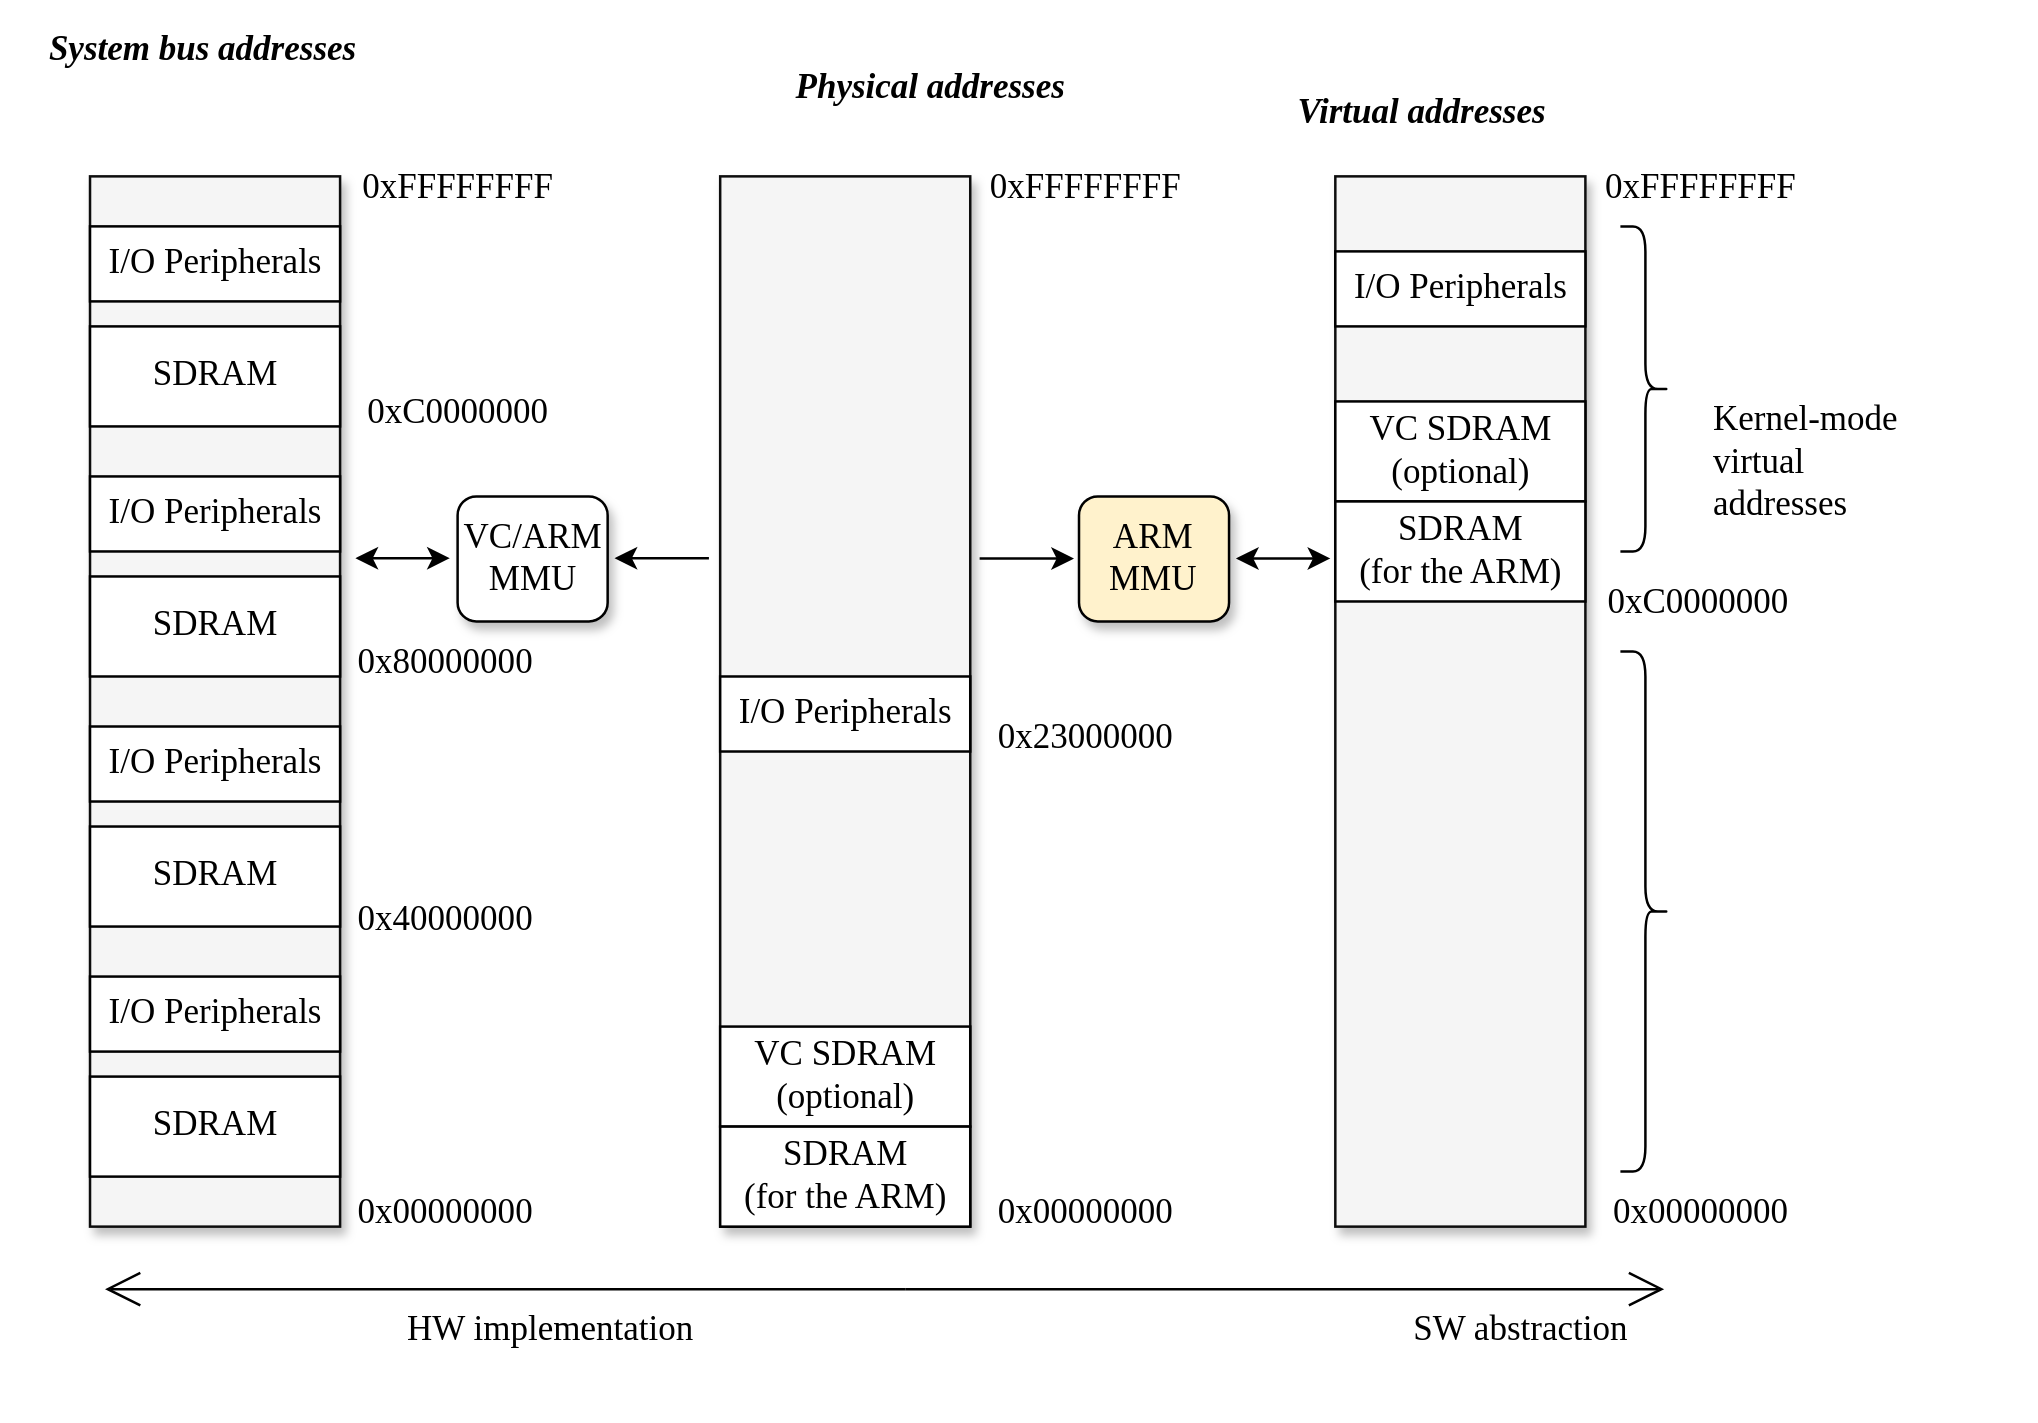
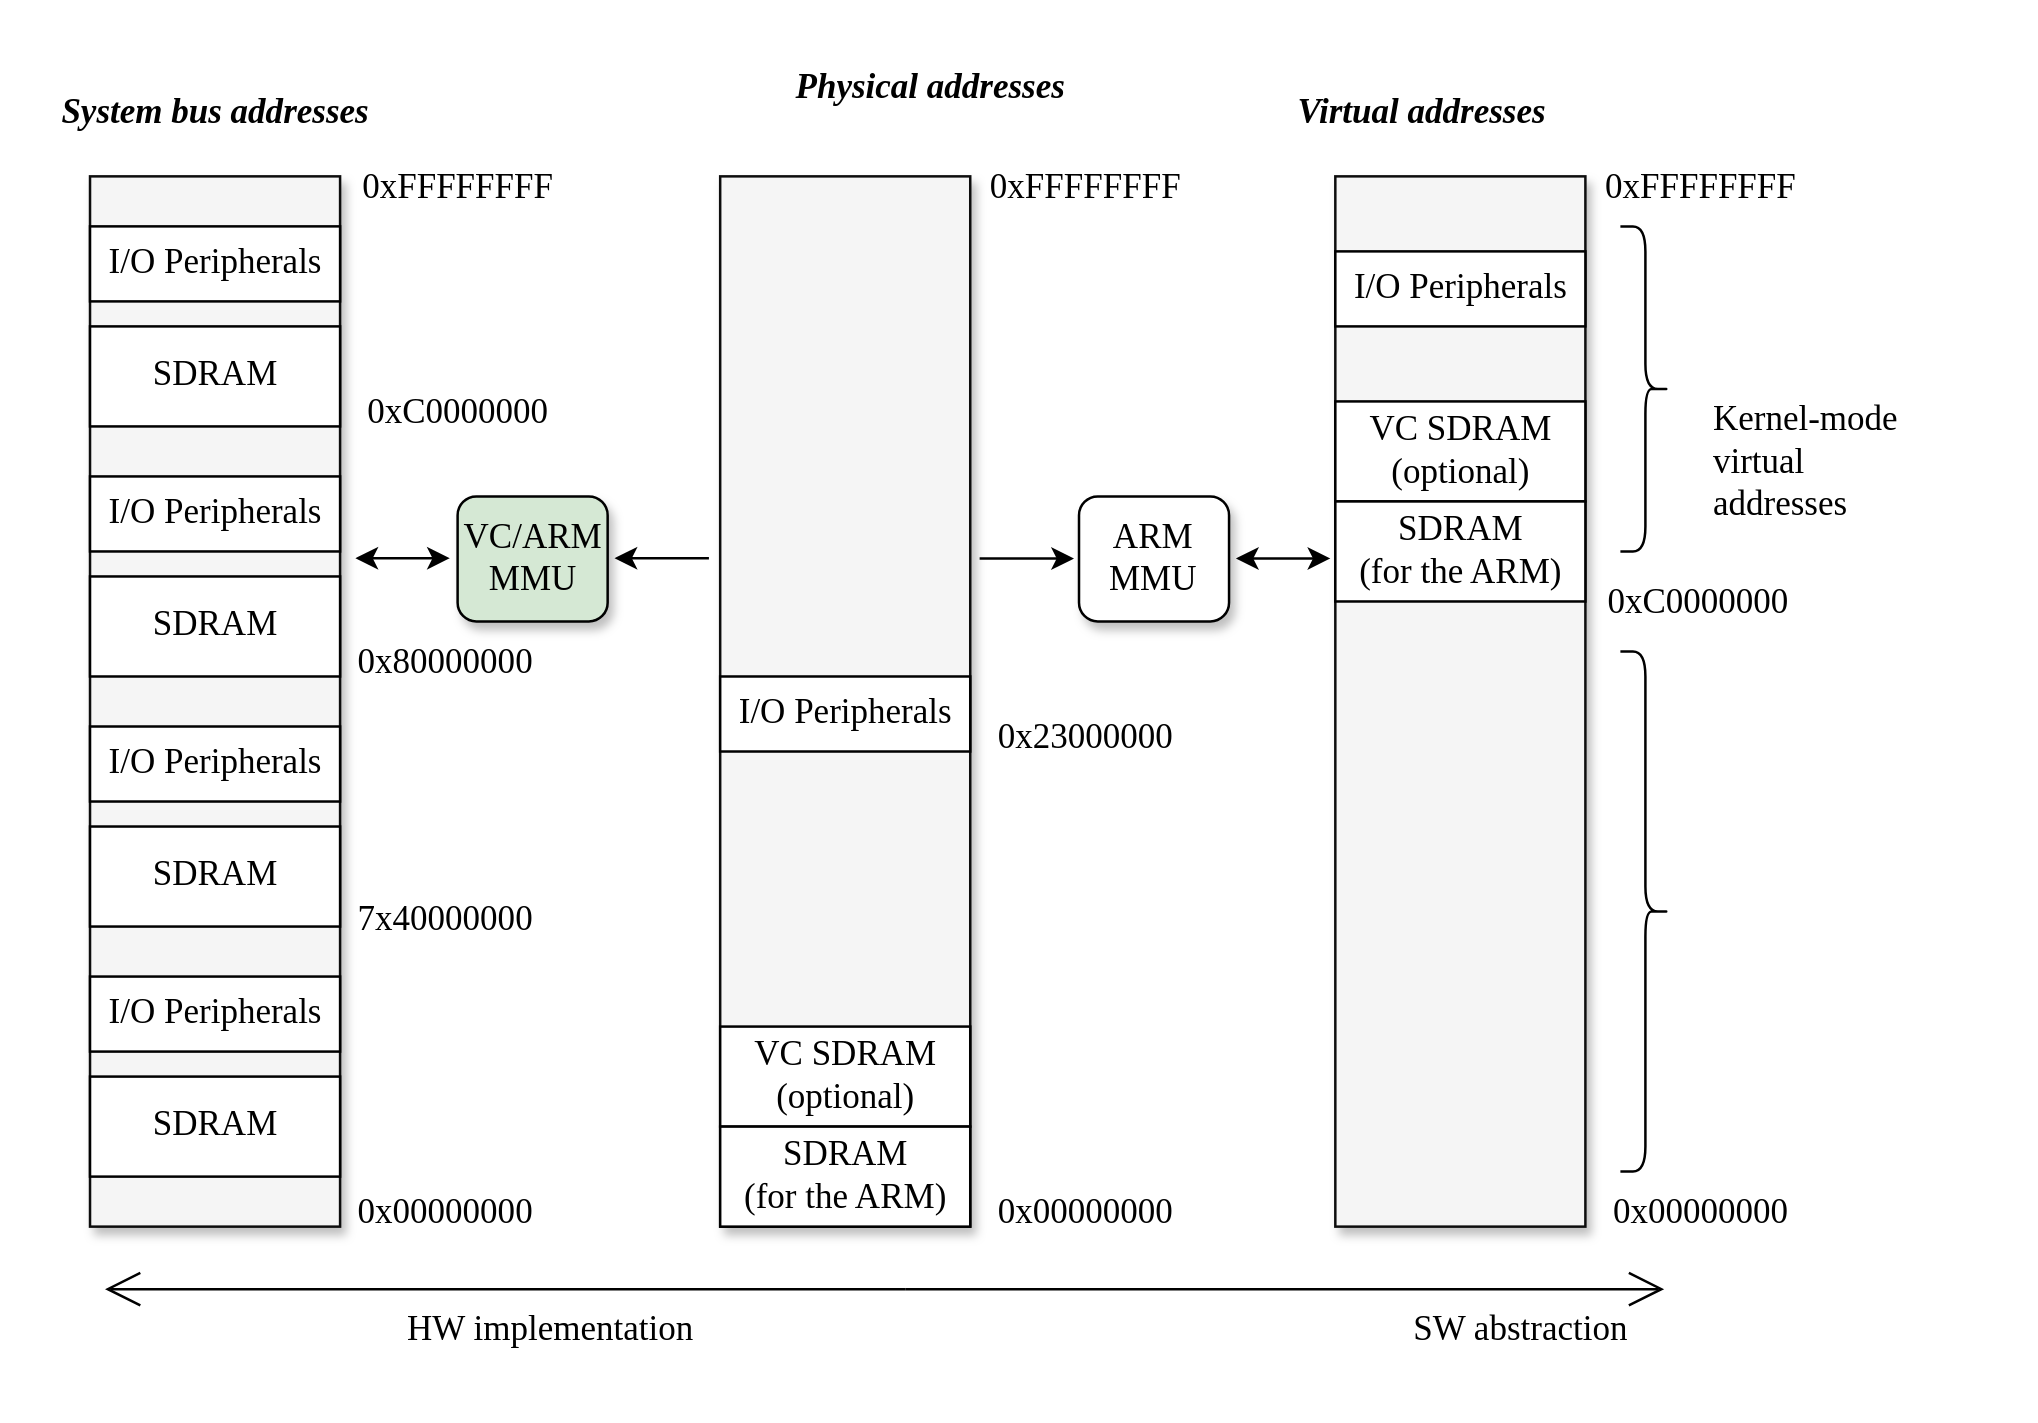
(203, 51) -> (215, 114)
(533, 559) -> (533, 559)
(1154, 559) -> (1154, 559)
(446, 921) -> (446, 921)
